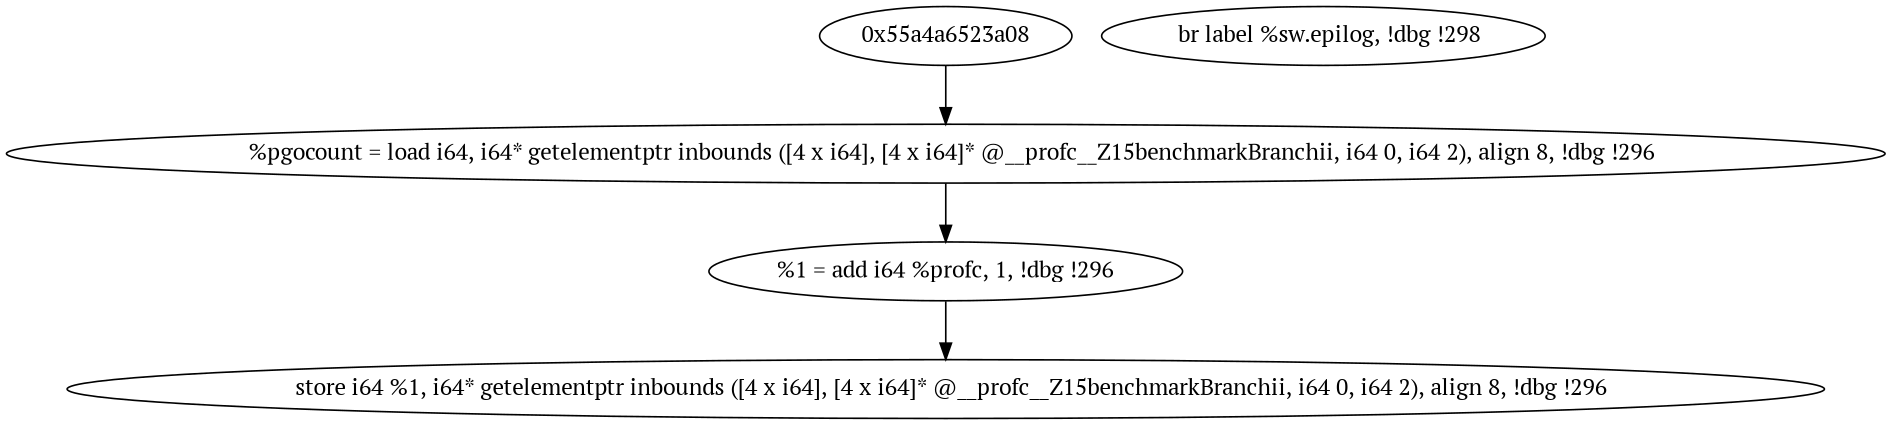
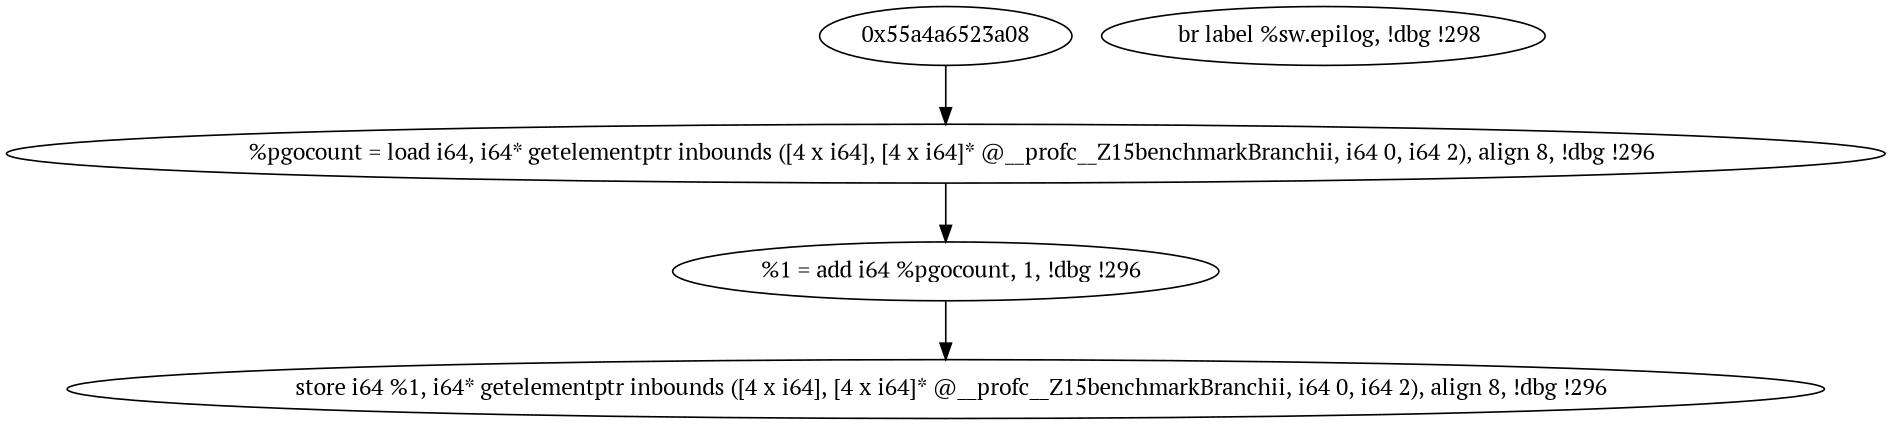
(946, 271) -> (946, 271)
